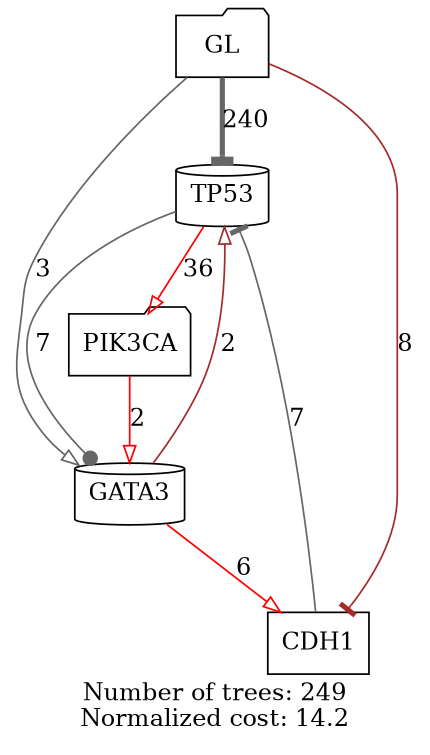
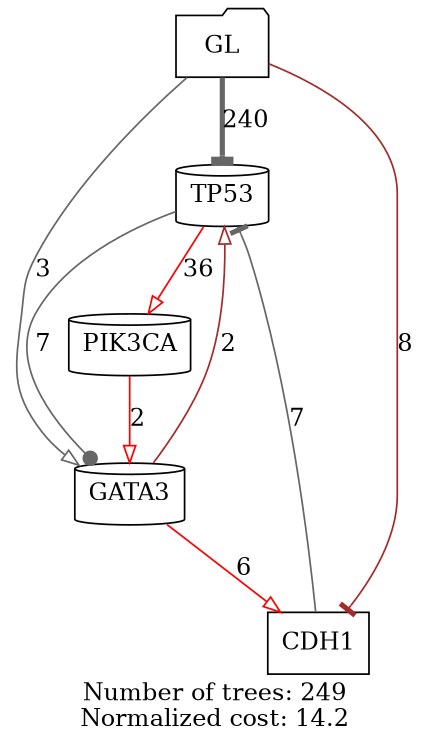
(130, 345) -> (130, 345)
